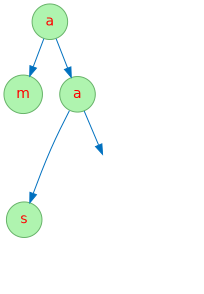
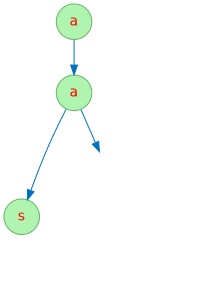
(23, 94) -> none
